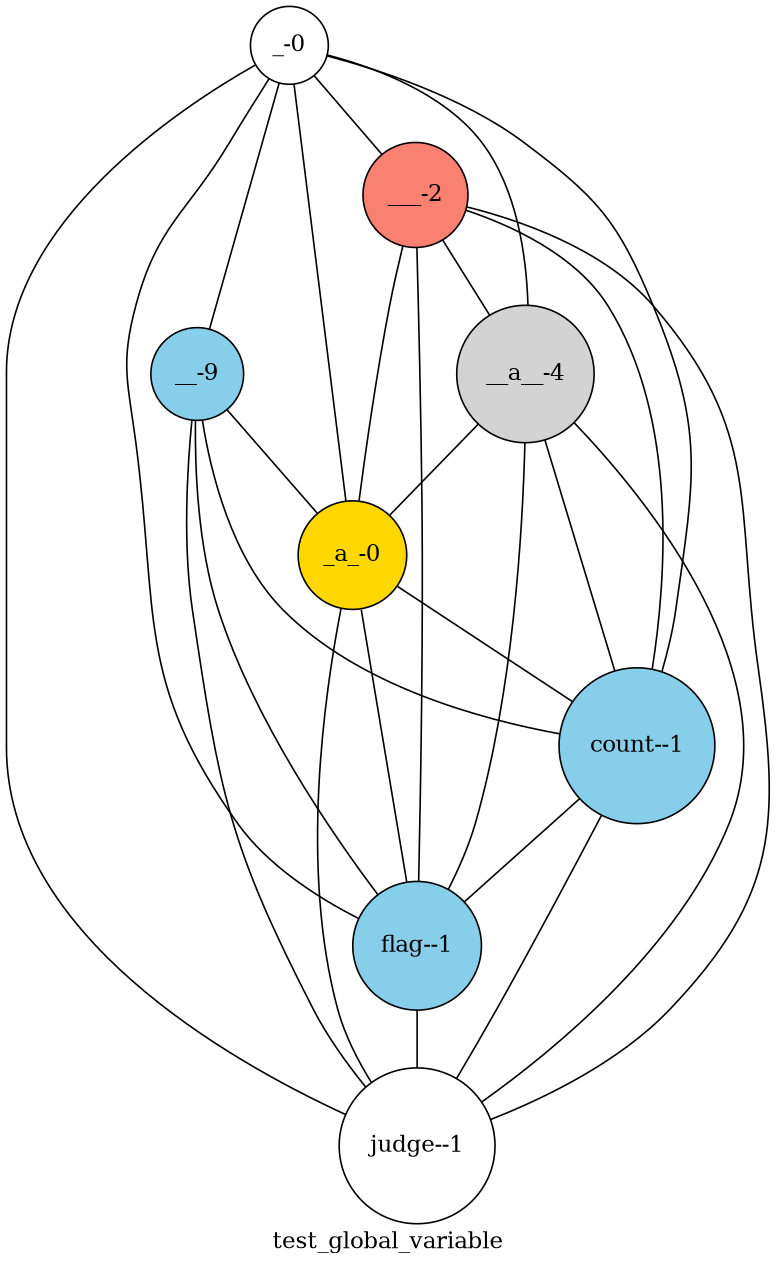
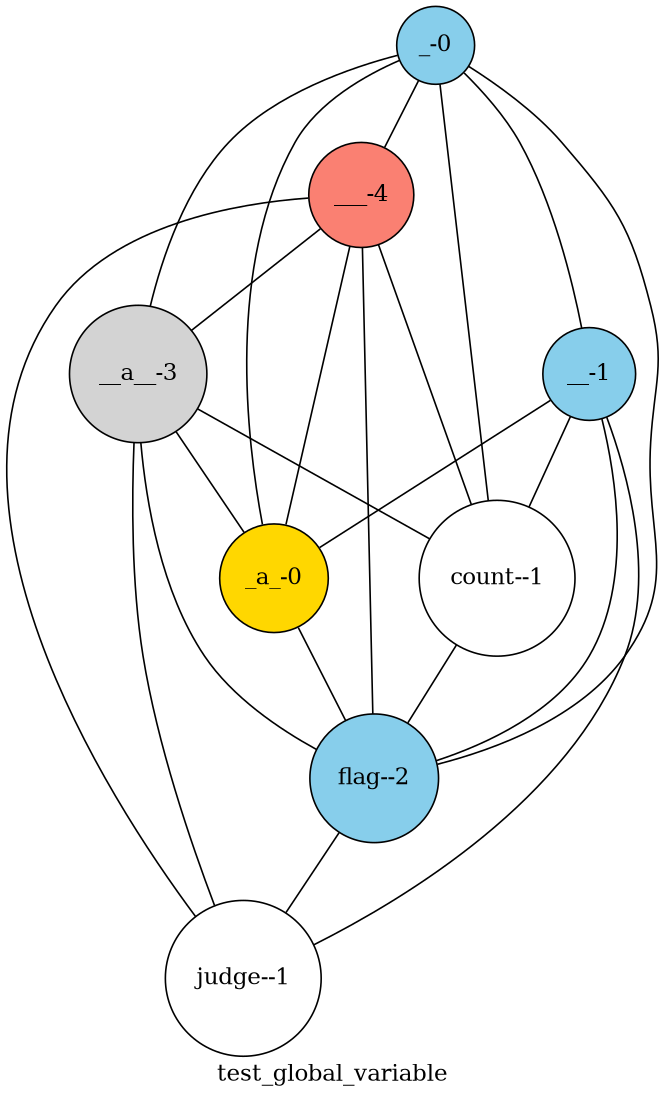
(289, 45) -> (436, 45)
(415, 195) -> (361, 195)
(197, 374) -> (589, 374)
(525, 374) -> (138, 374)
(6, 616) -> none
(485, 644) -> none
(637, 746) -> (497, 578)
(318, 850) -> none
(417, 946) -> (374, 778)
(531, 948) -> none
